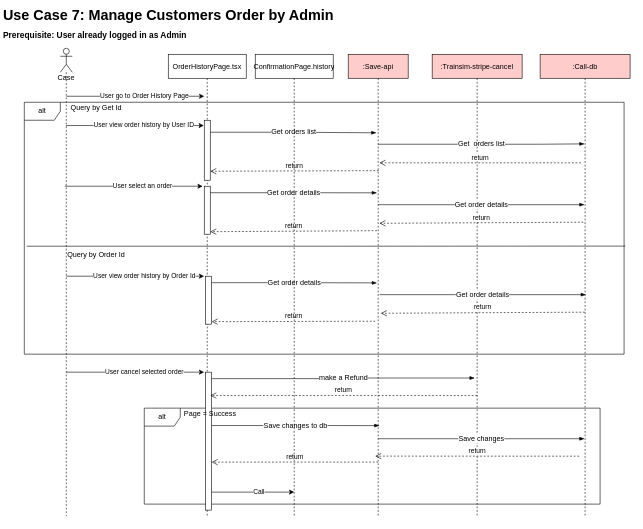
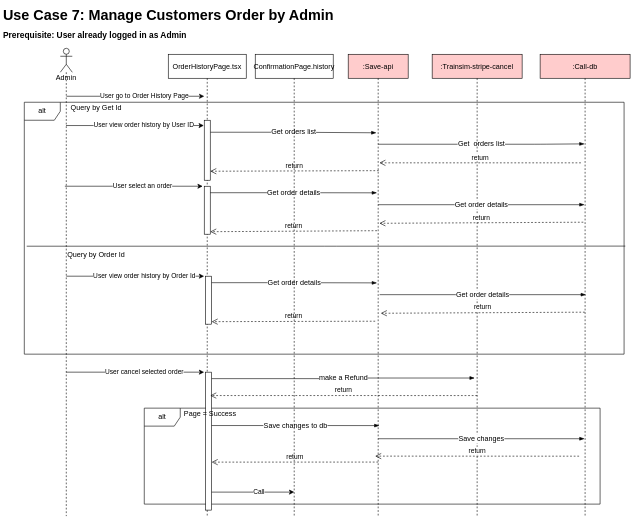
(66, 83) -> (66, 83)
